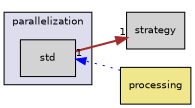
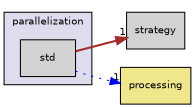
(103, 65) -> (98, 78)
